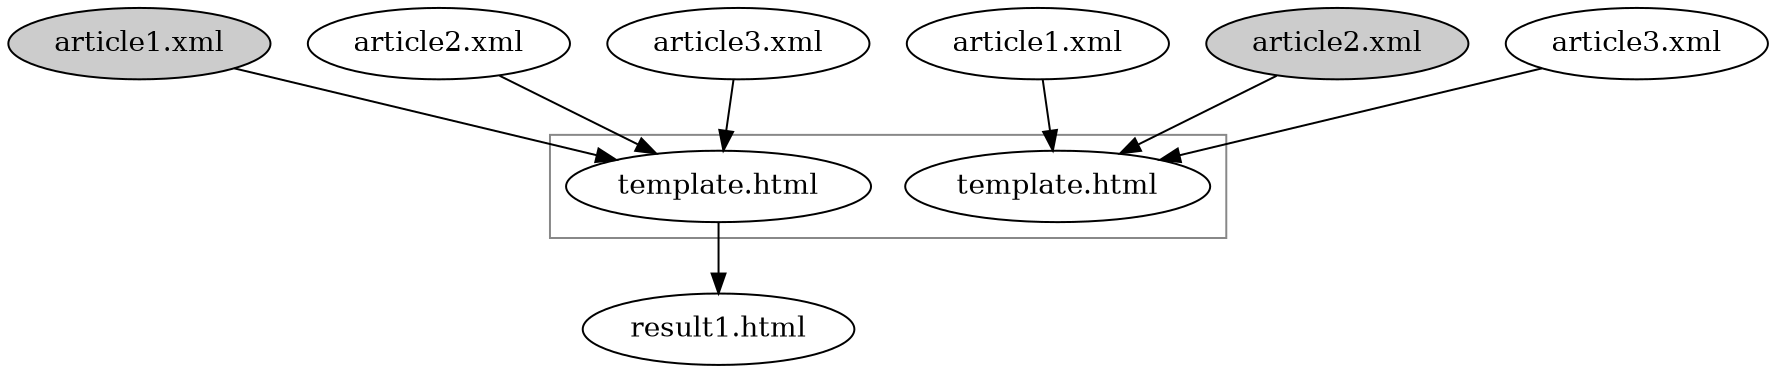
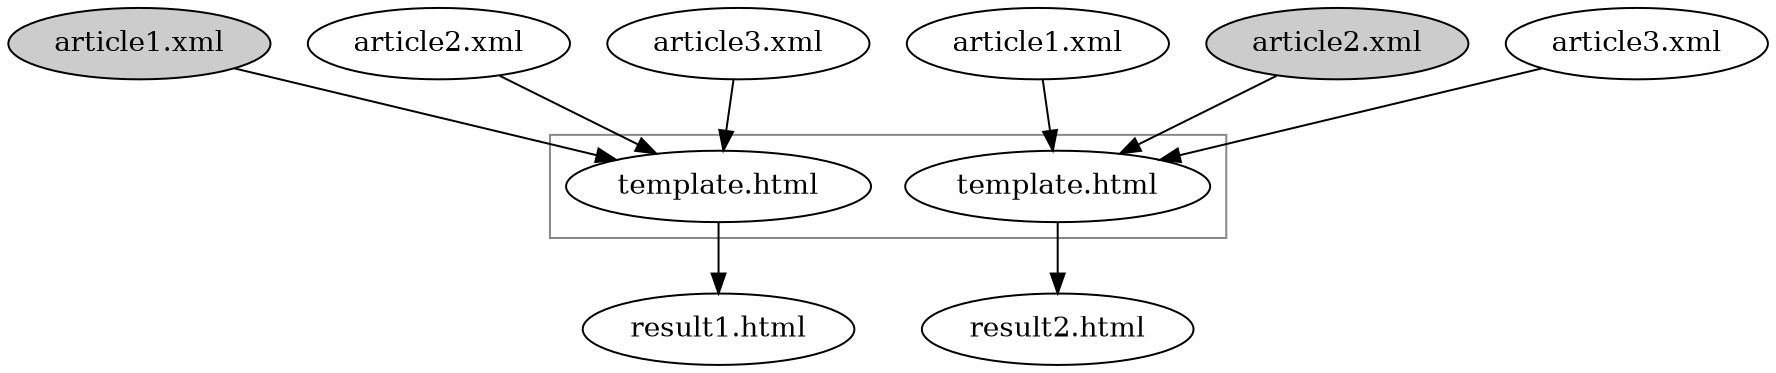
none -> (1058, 329)
